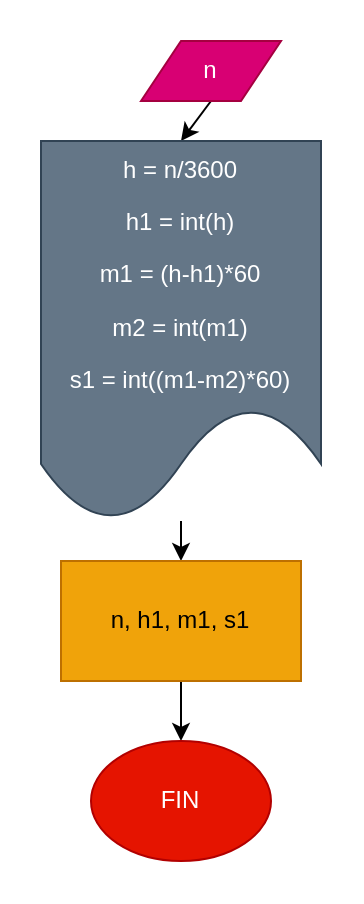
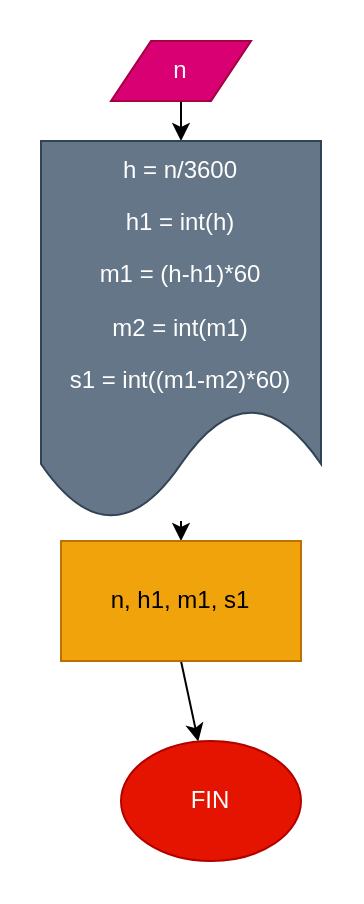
(211, 71) -> (181, 71)
(181, 621) -> (181, 601)
(181, 801) -> (211, 801)
